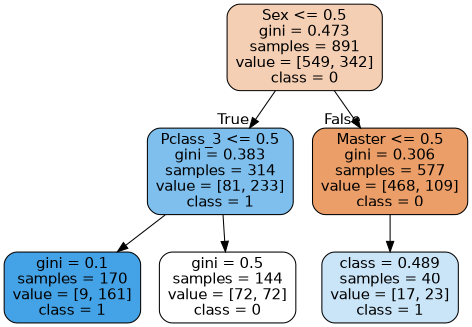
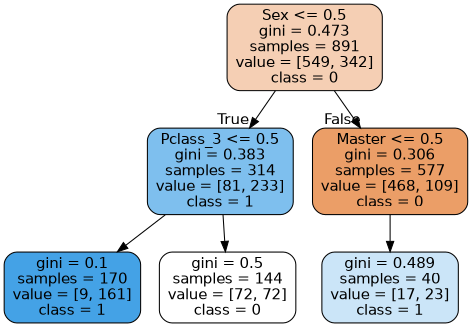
(390, 288) -> (390, 288)
